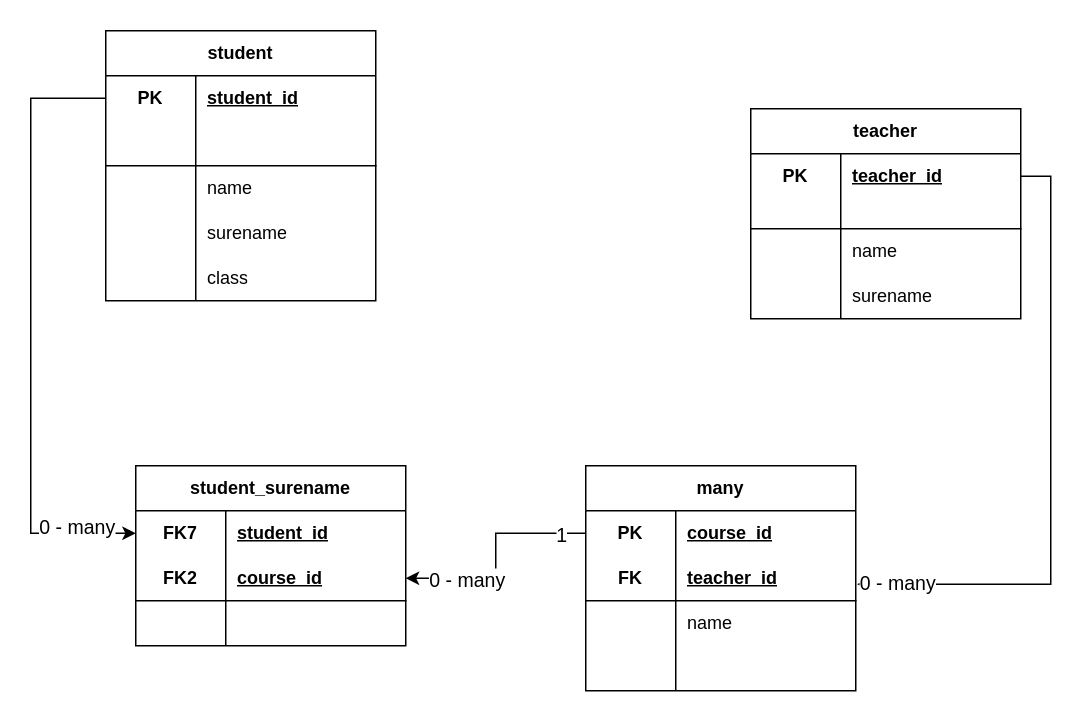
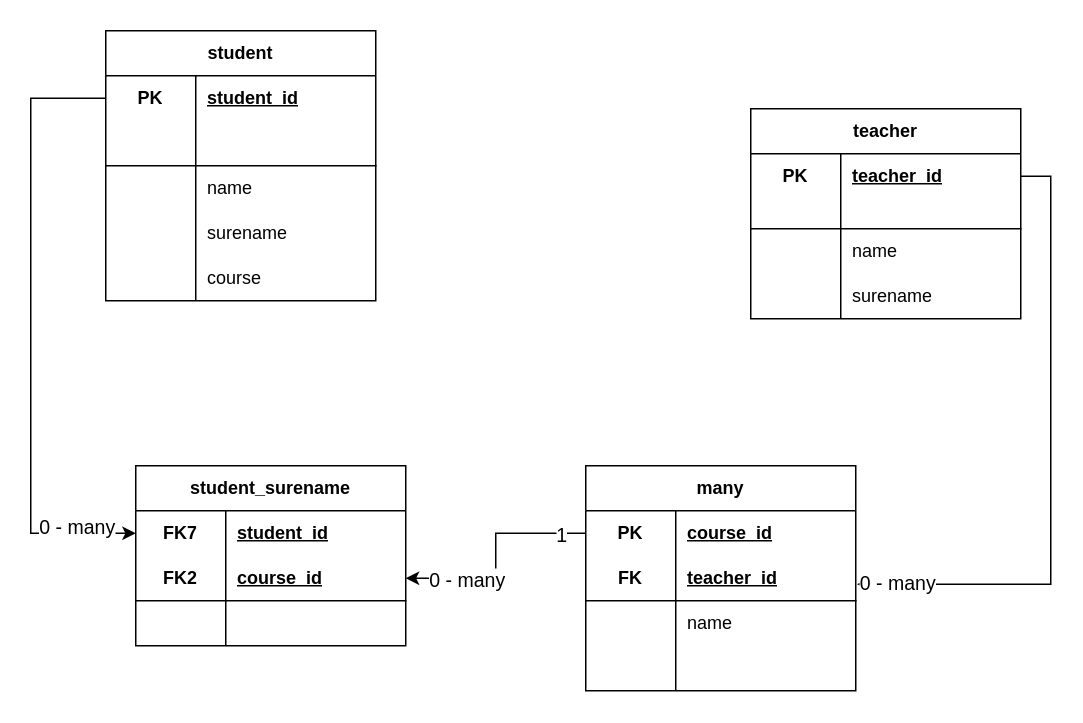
(231, 278) -> (238, 278)
